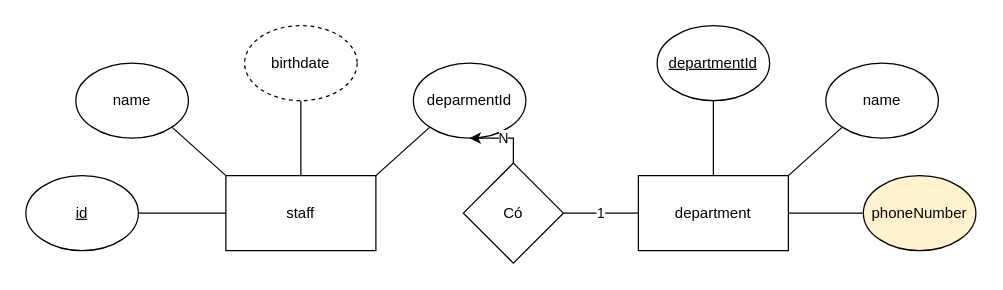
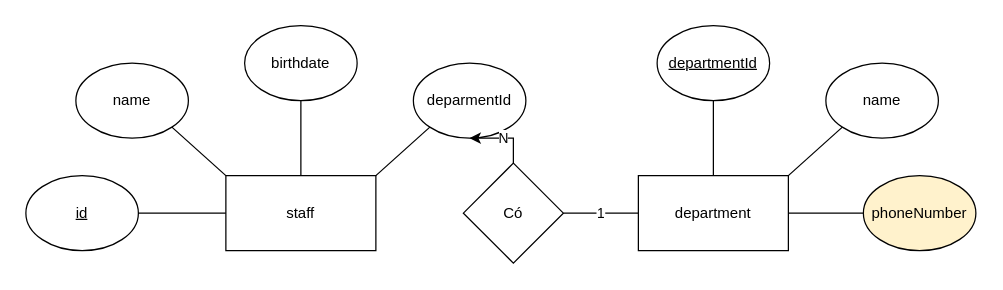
(301, 63) -> (301, 63)
